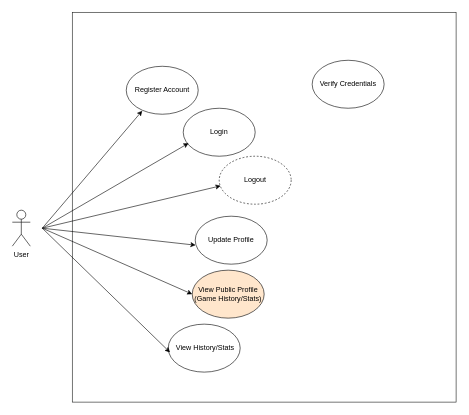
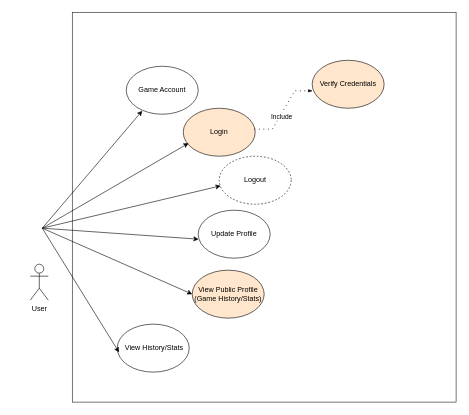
(348, 84) -> (348, 84)
(162, 90) -> (162, 90)
none -> (280, 117)
(219, 132) -> (219, 132)
(21, 228) -> (39, 282)
(231, 240) -> (234, 234)
(204, 348) -> (153, 348)
